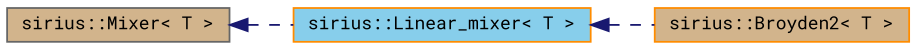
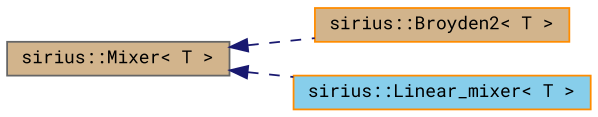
(632, 25) -> (281, 42)
